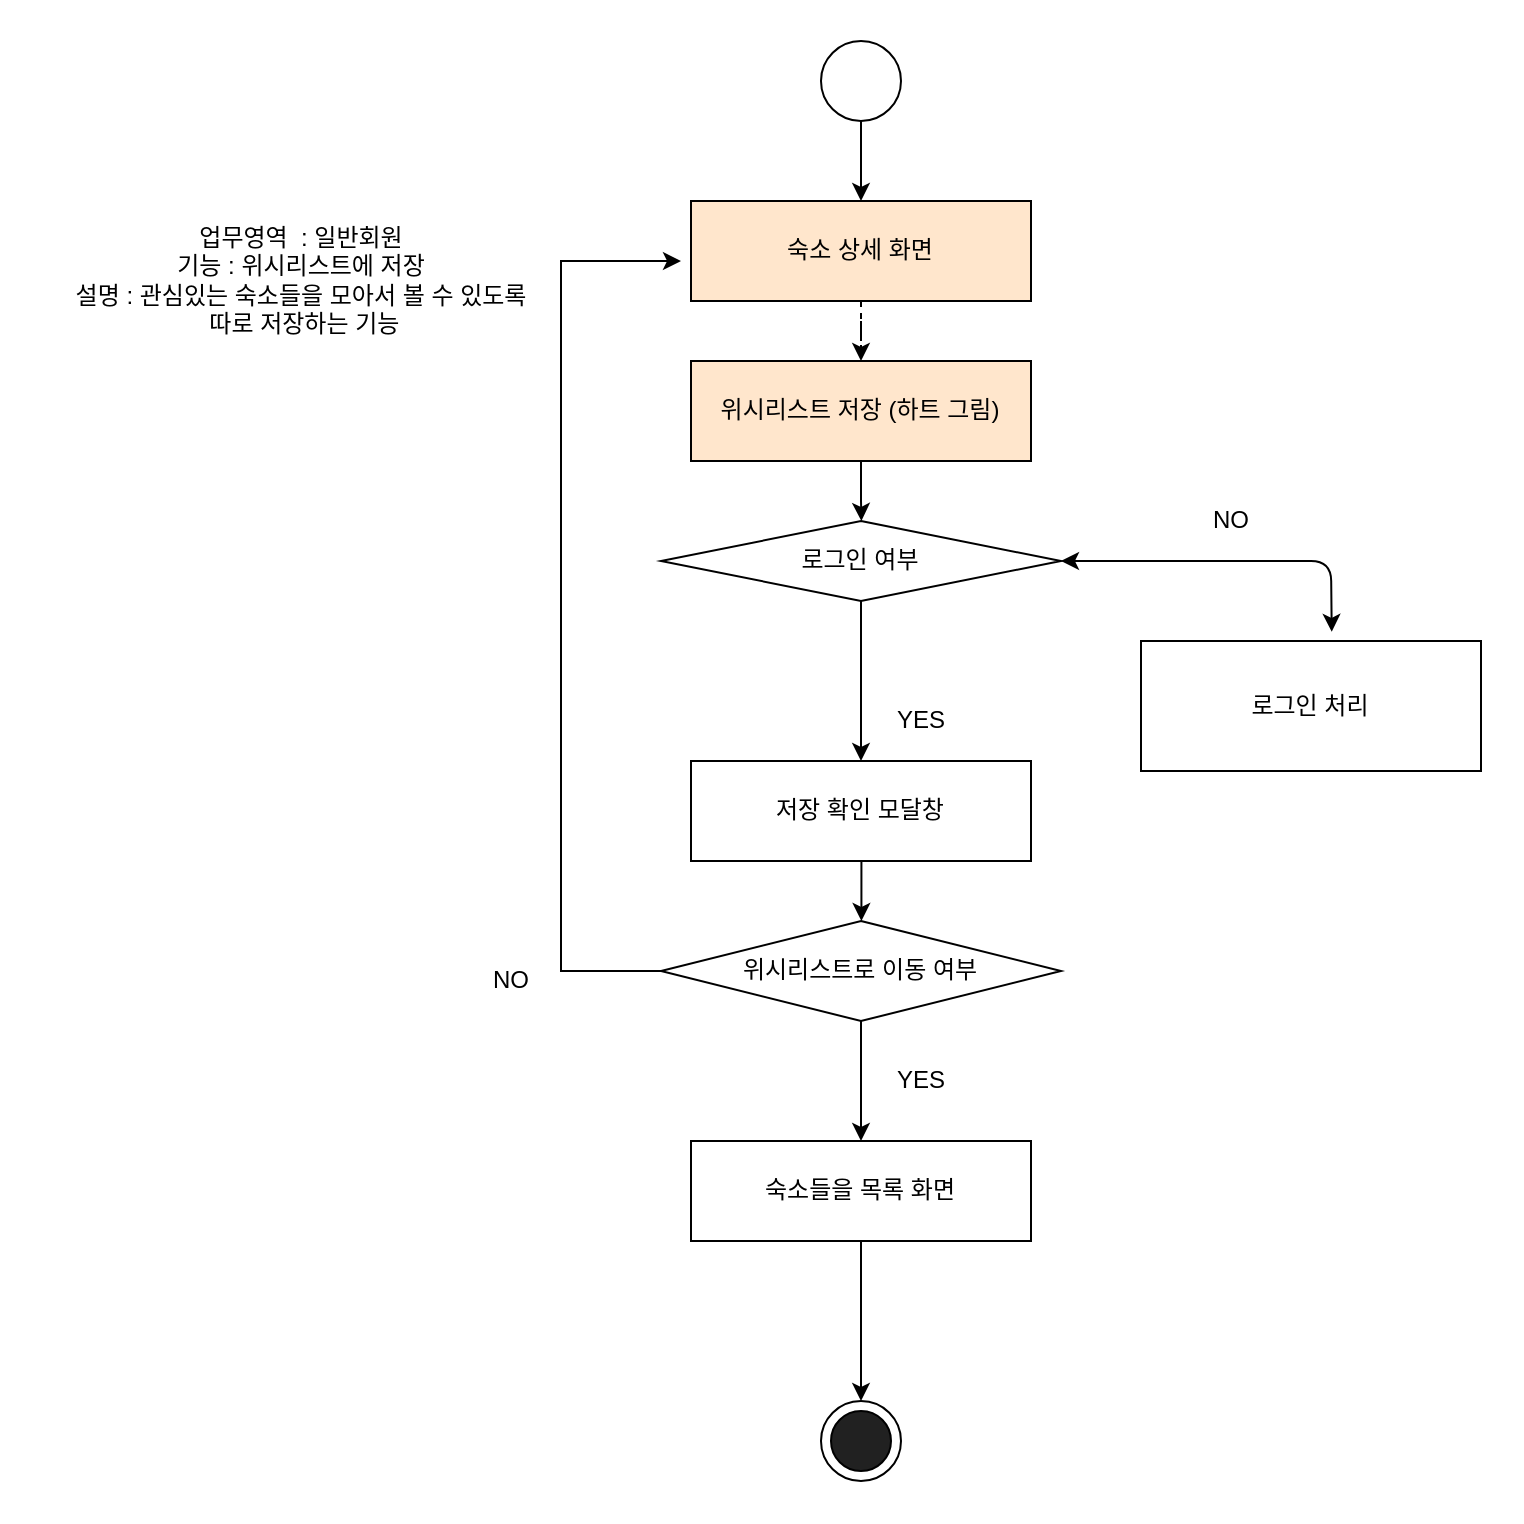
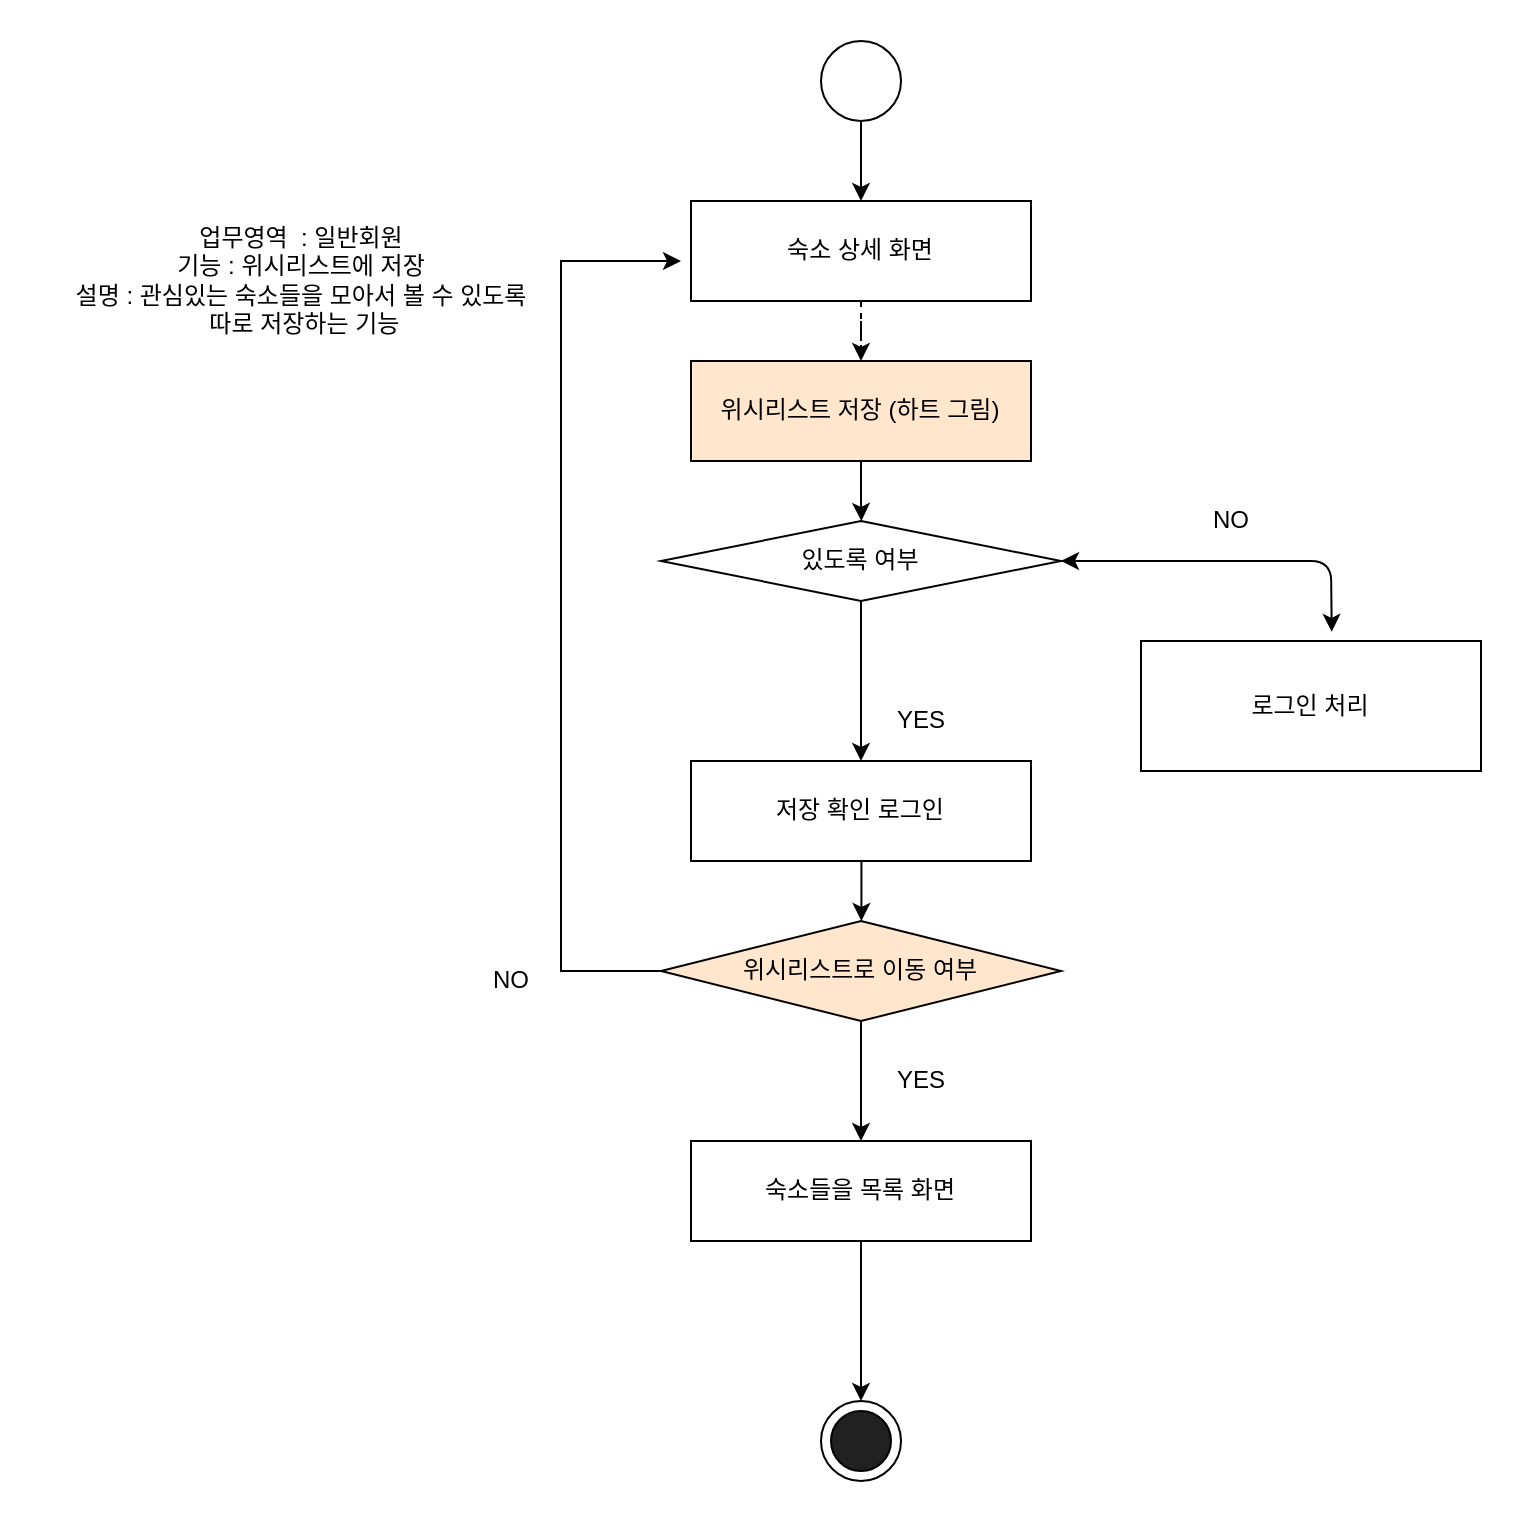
(861, 251) -> (861, 251)
(861, 561) -> (861, 561)
(861, 811) -> (861, 811)
(861, 971) -> (861, 971)
